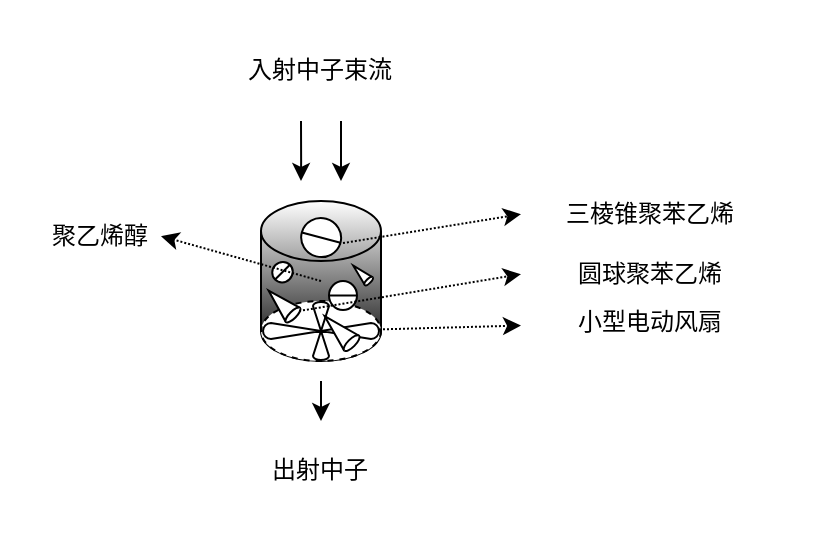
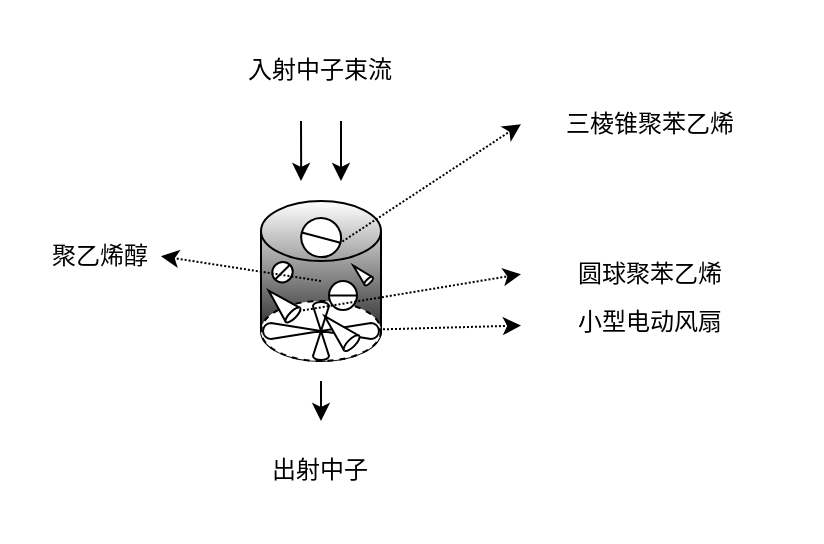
(651, 214) -> (651, 124)
(101, 236) -> (101, 256)
